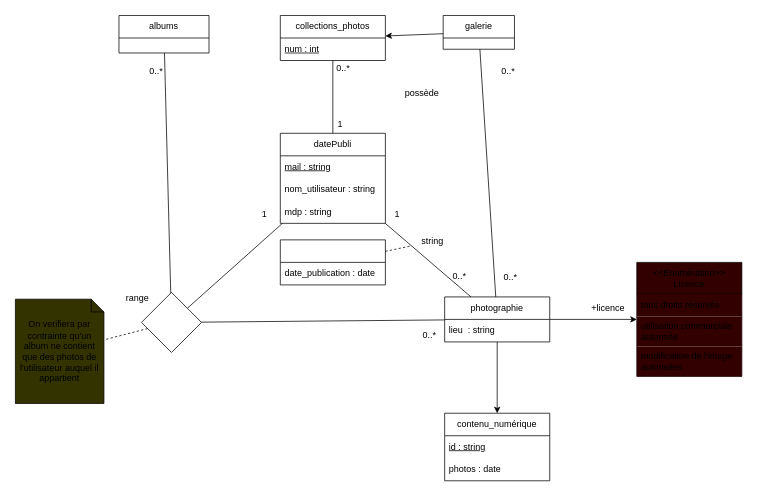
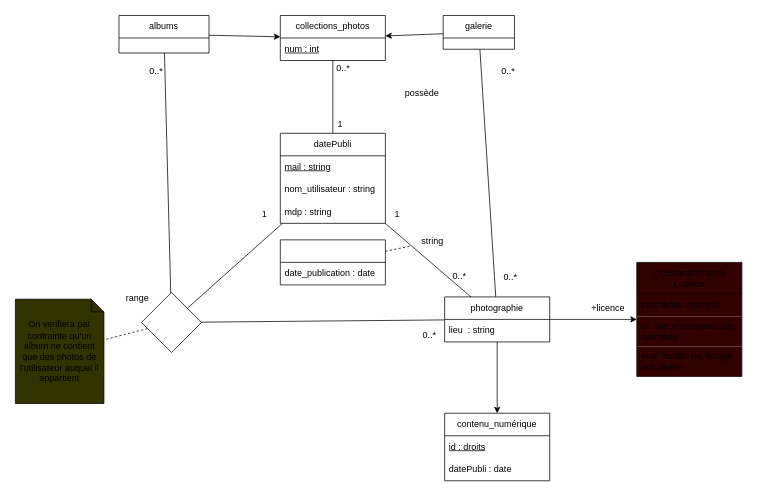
none -> (223, 35)
(471, 447) -> (471, 447)
(478, 469) -> (483, 469)
